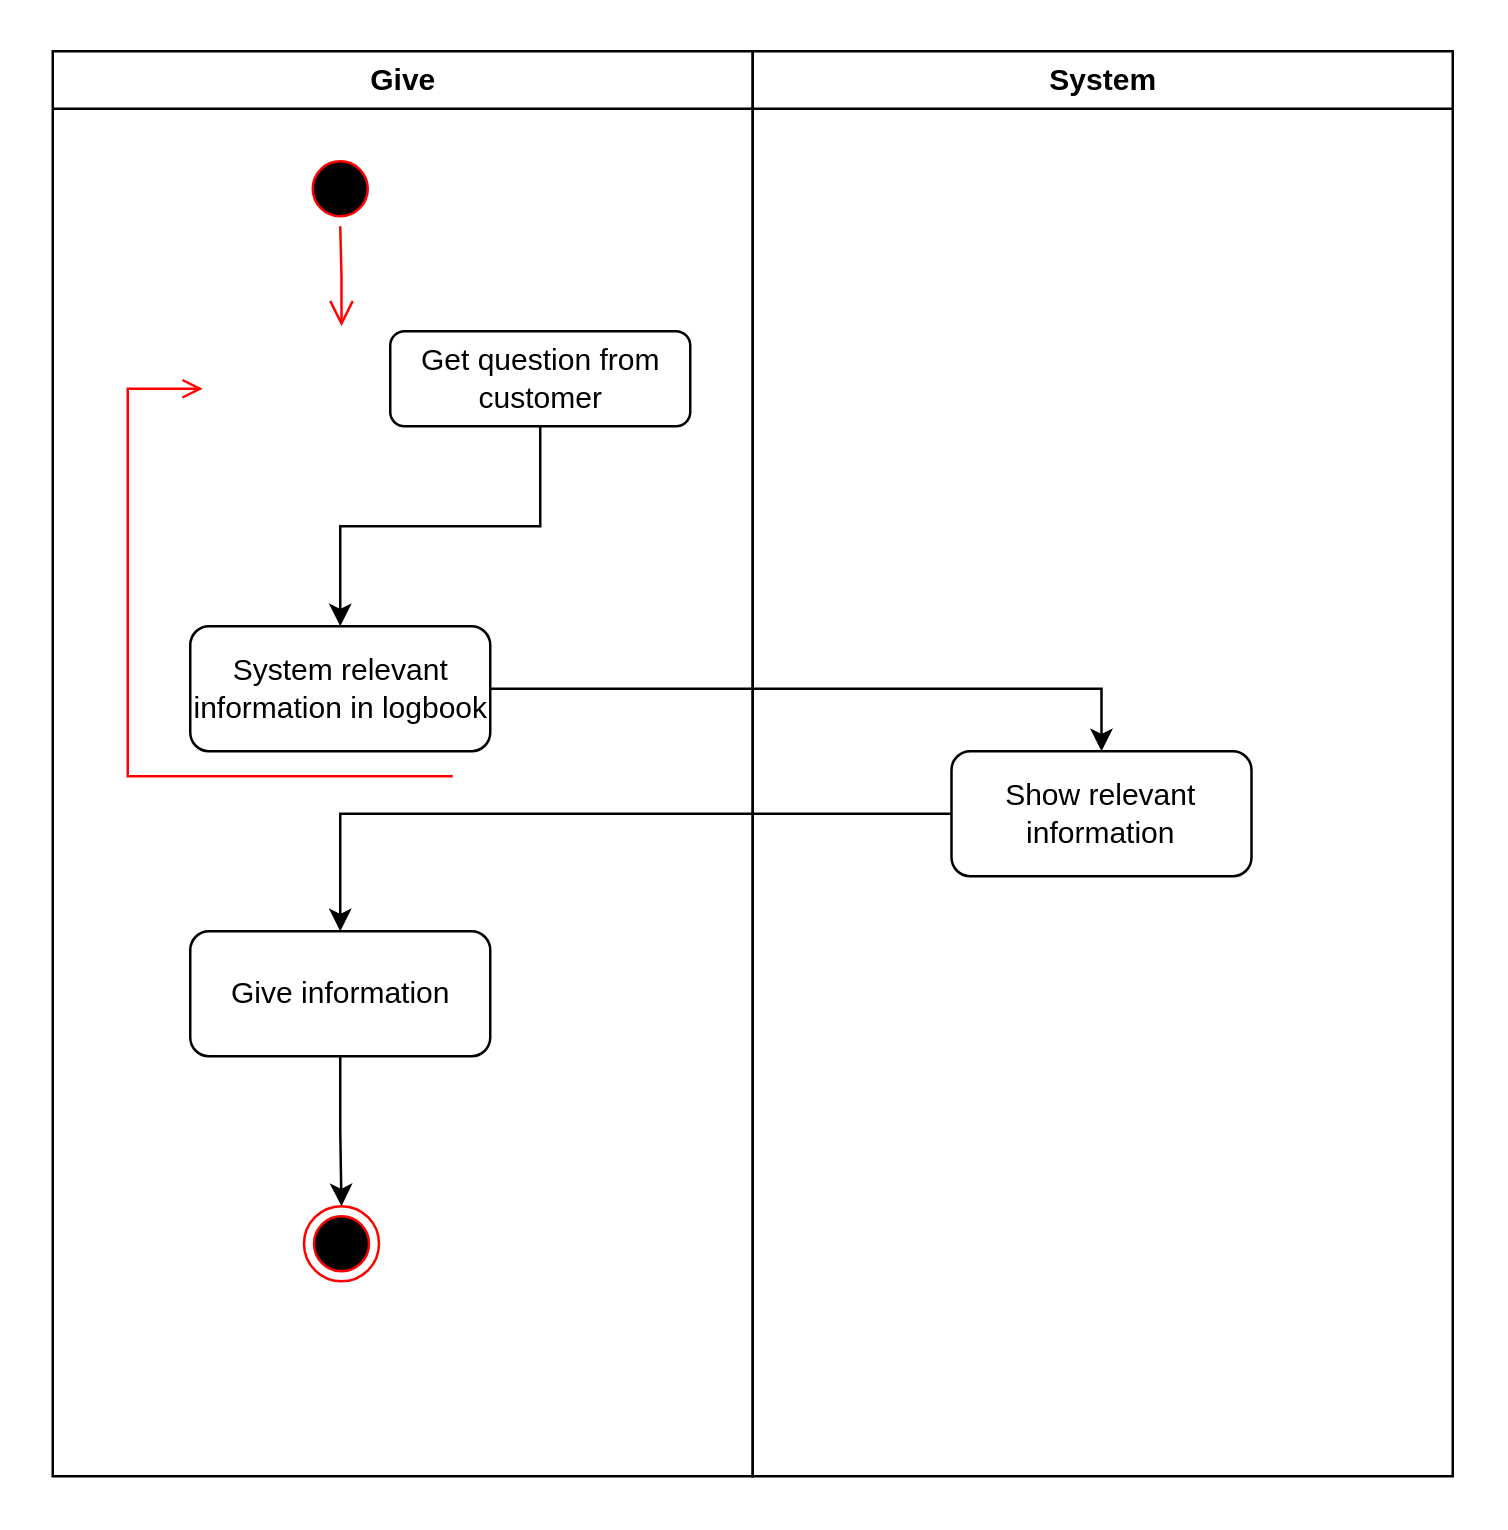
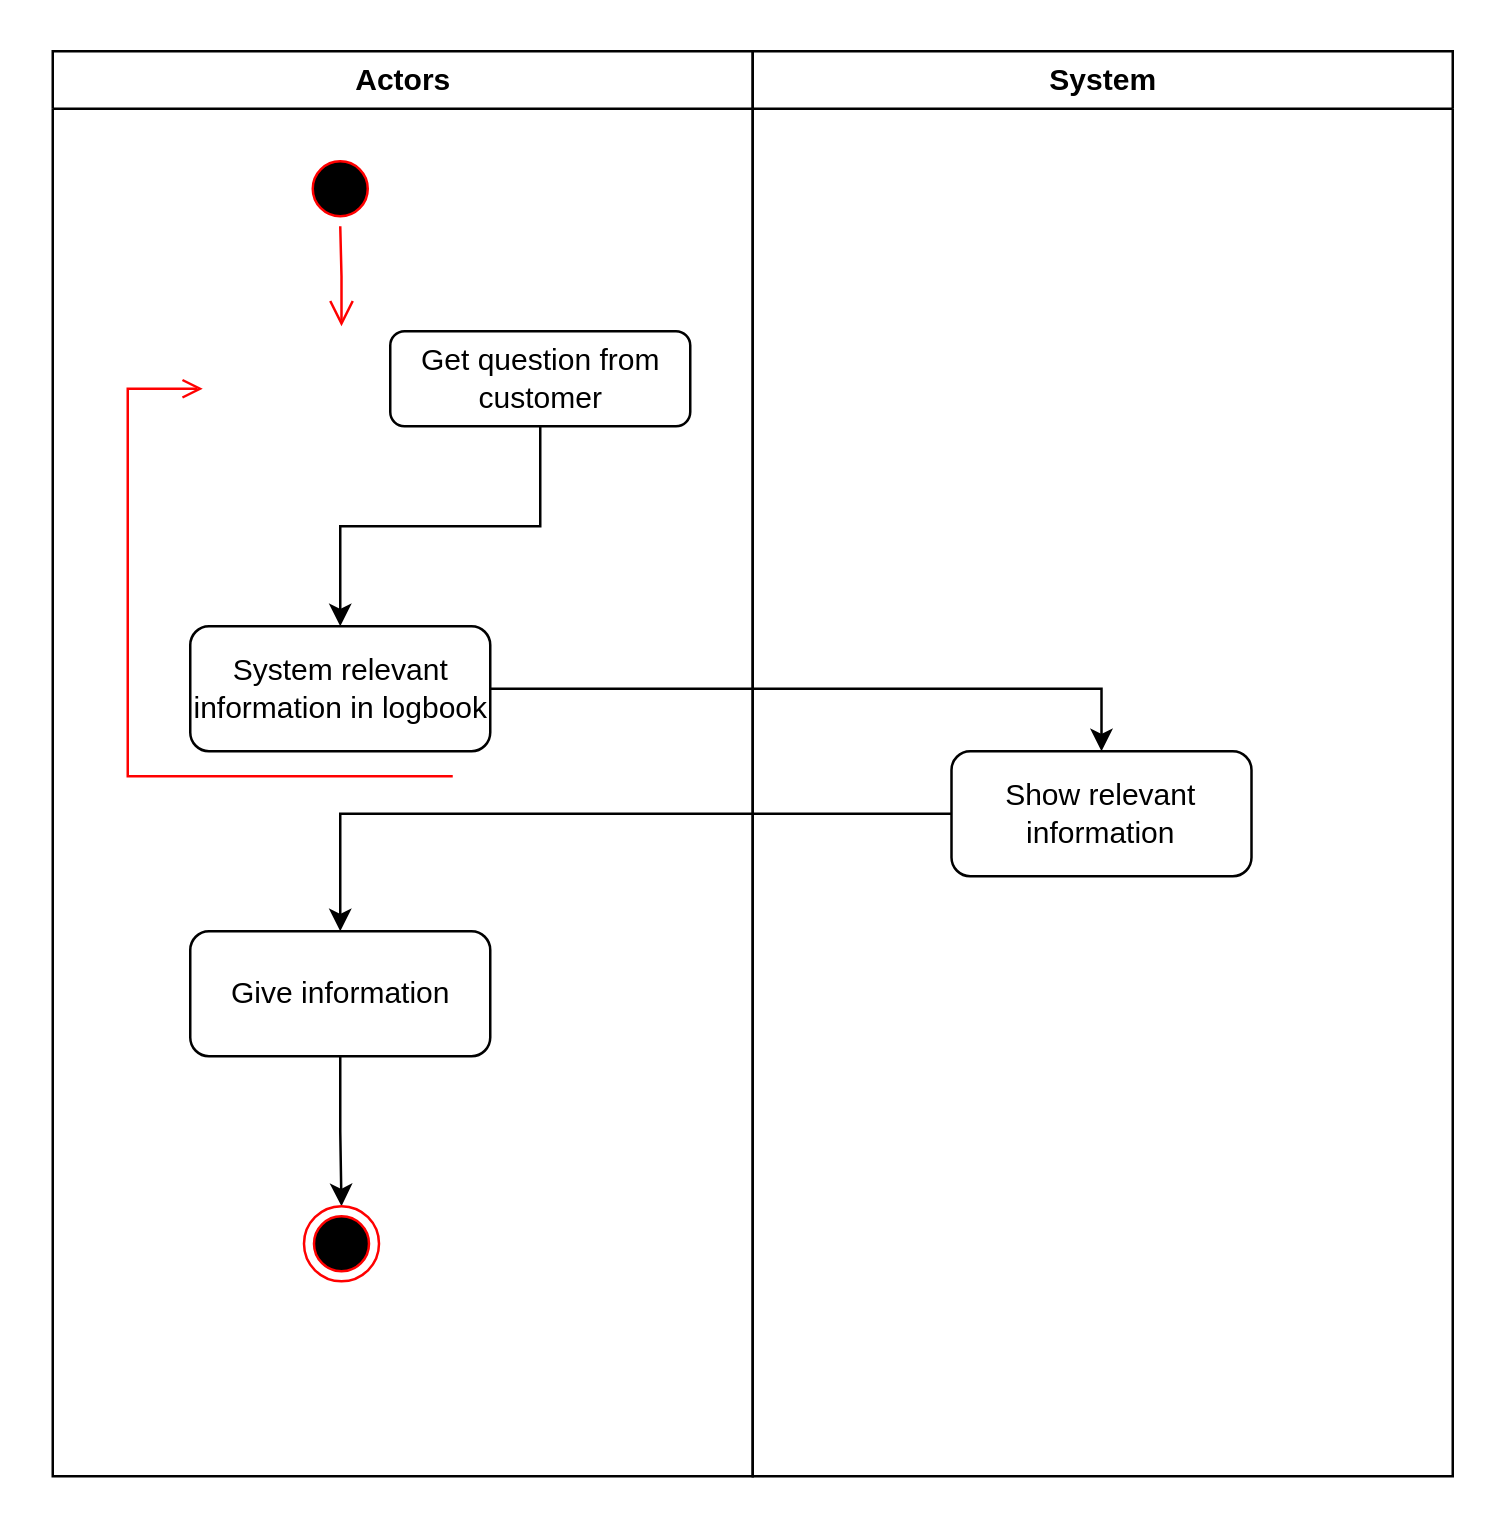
(404, 81) -> (404, 81)
